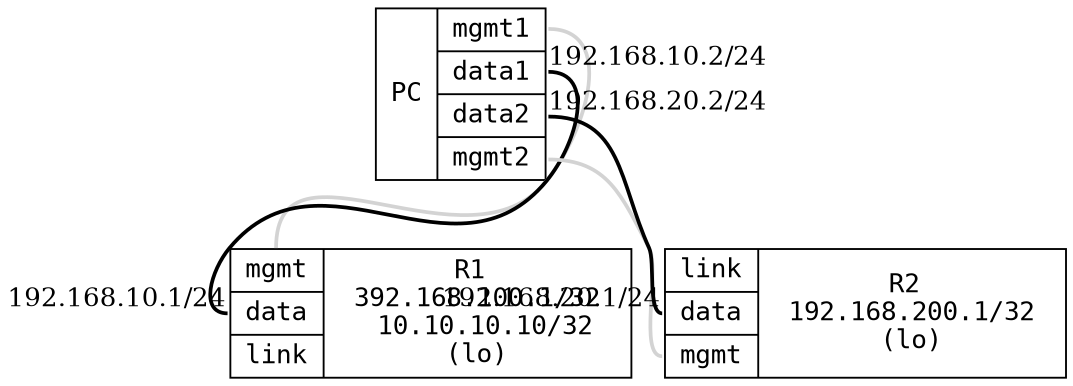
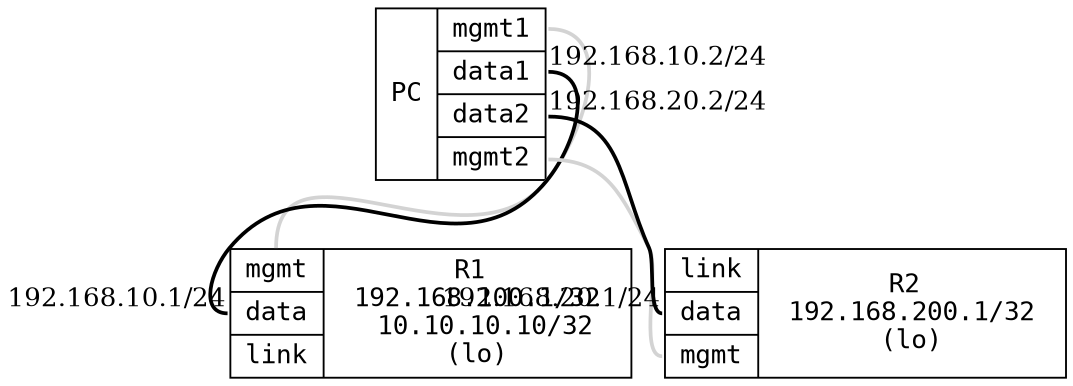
(478, 298) -> (478, 298)
